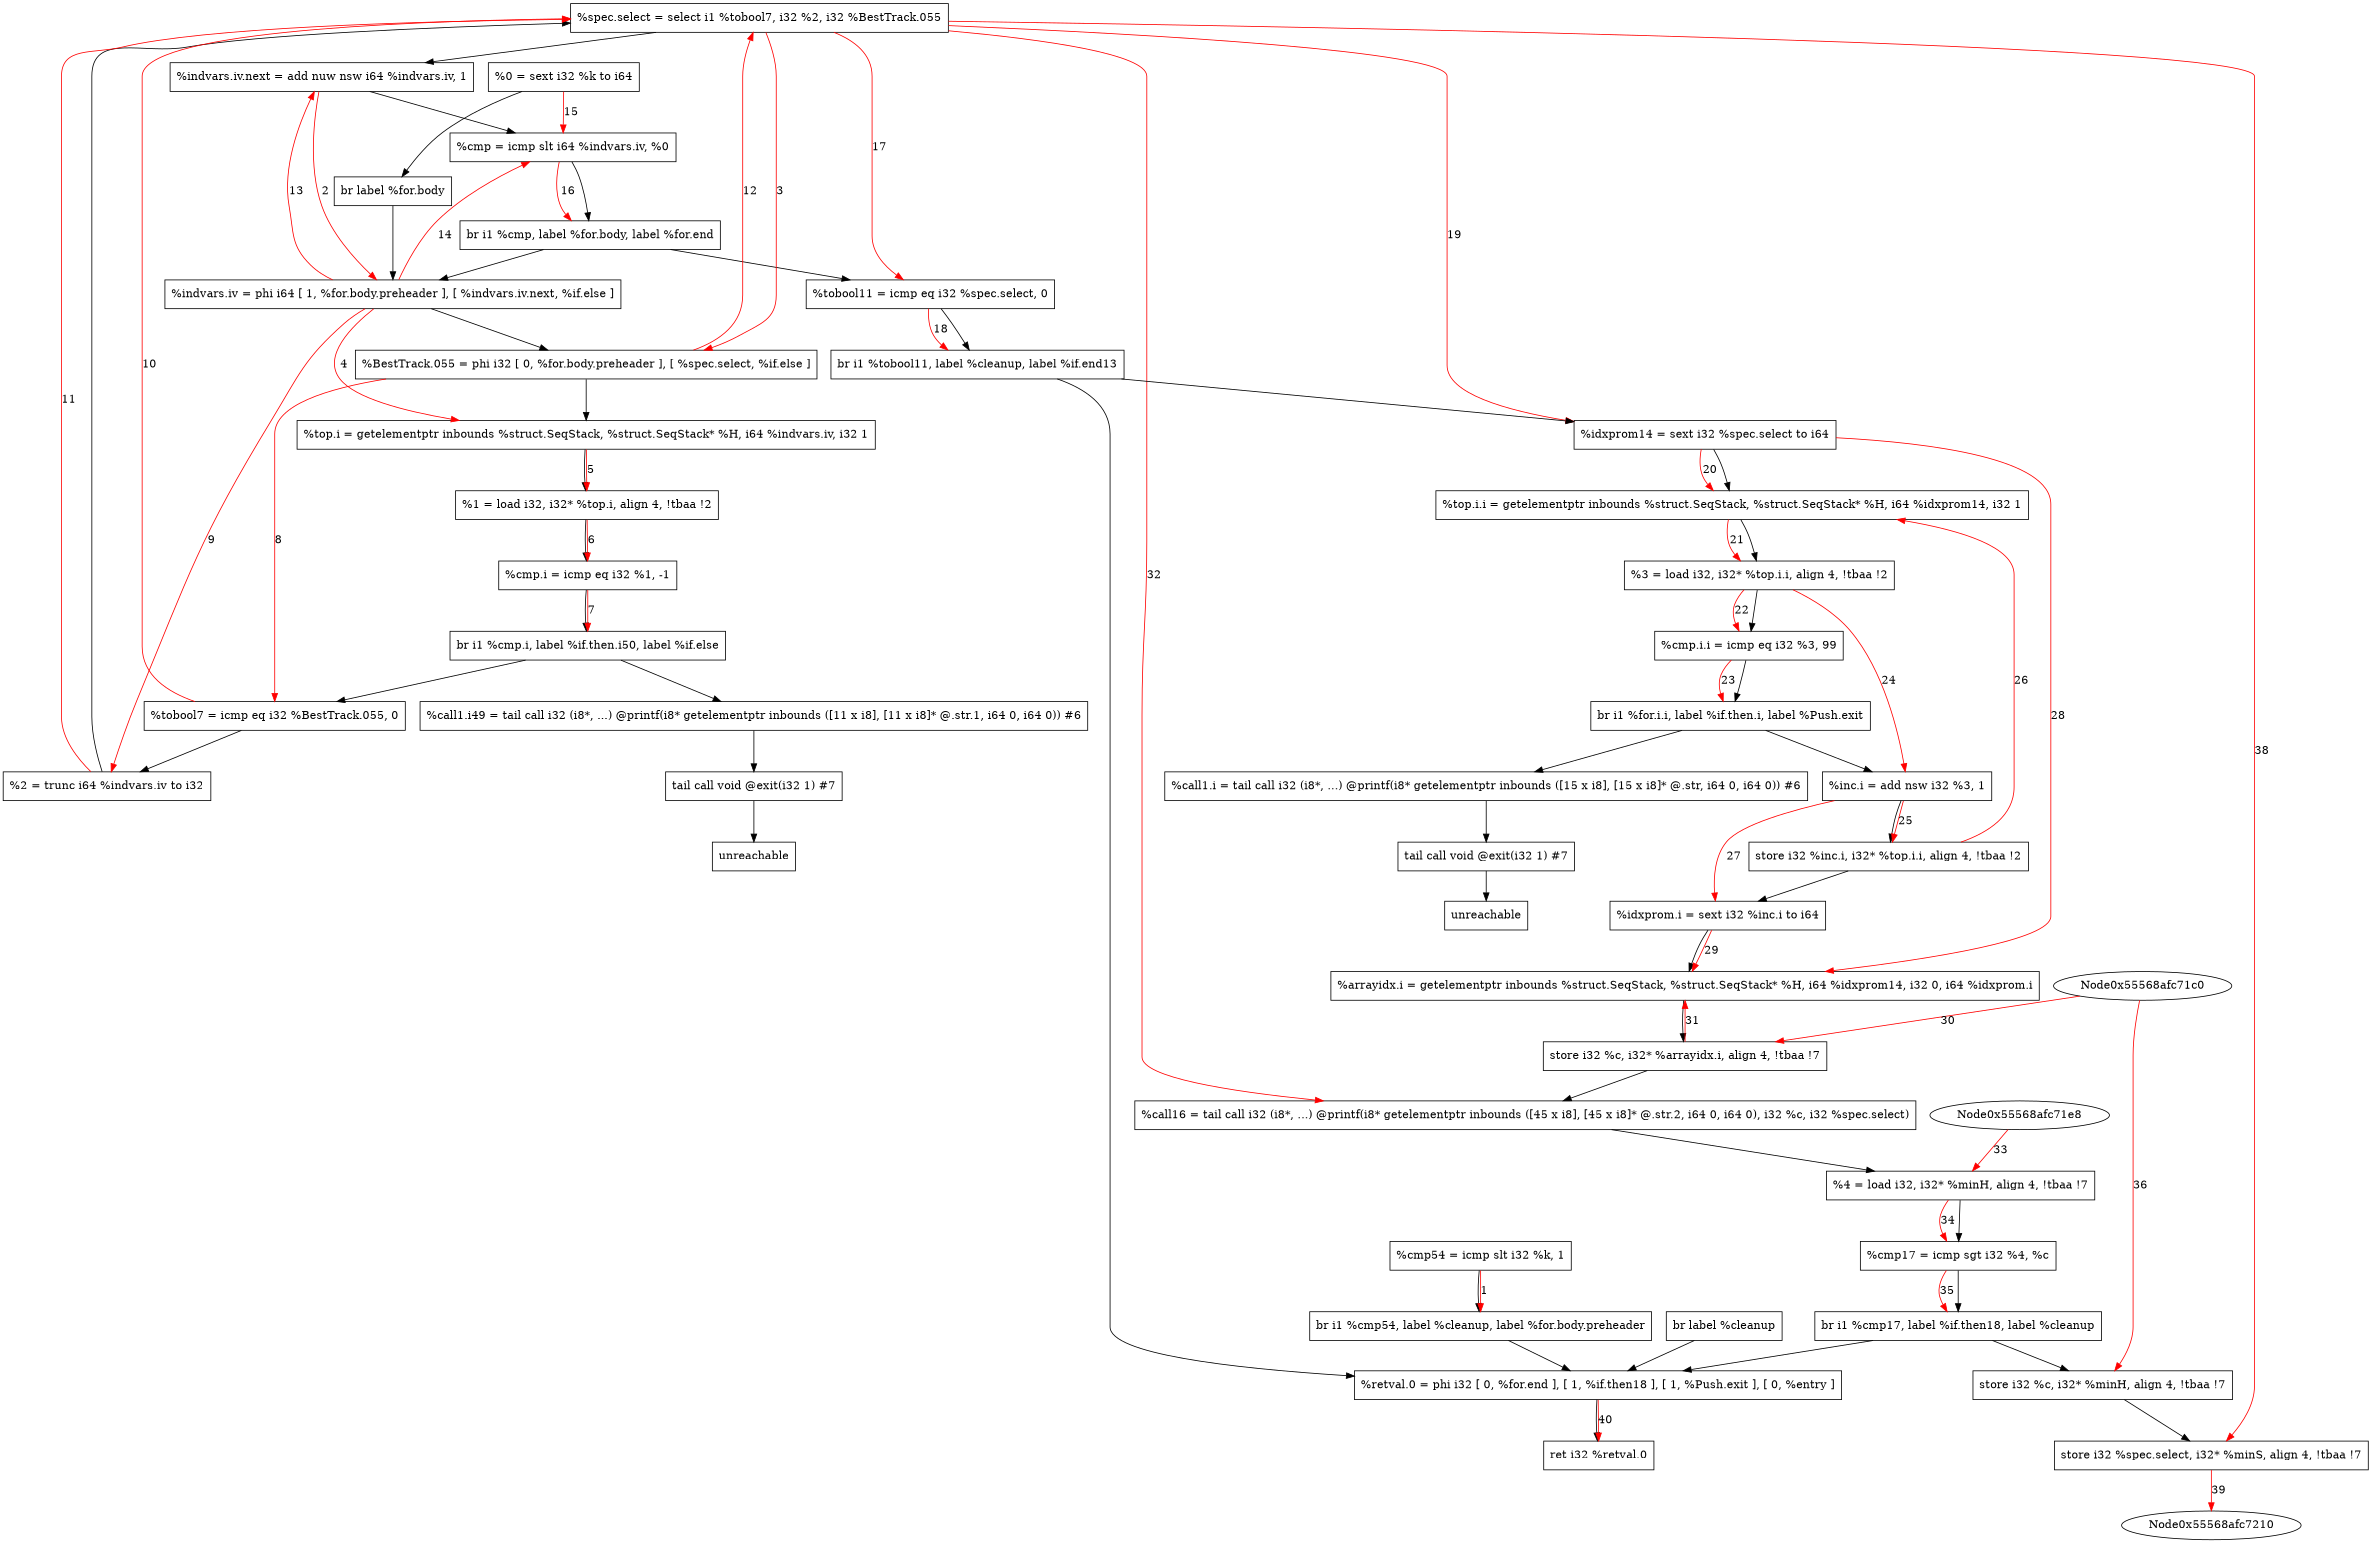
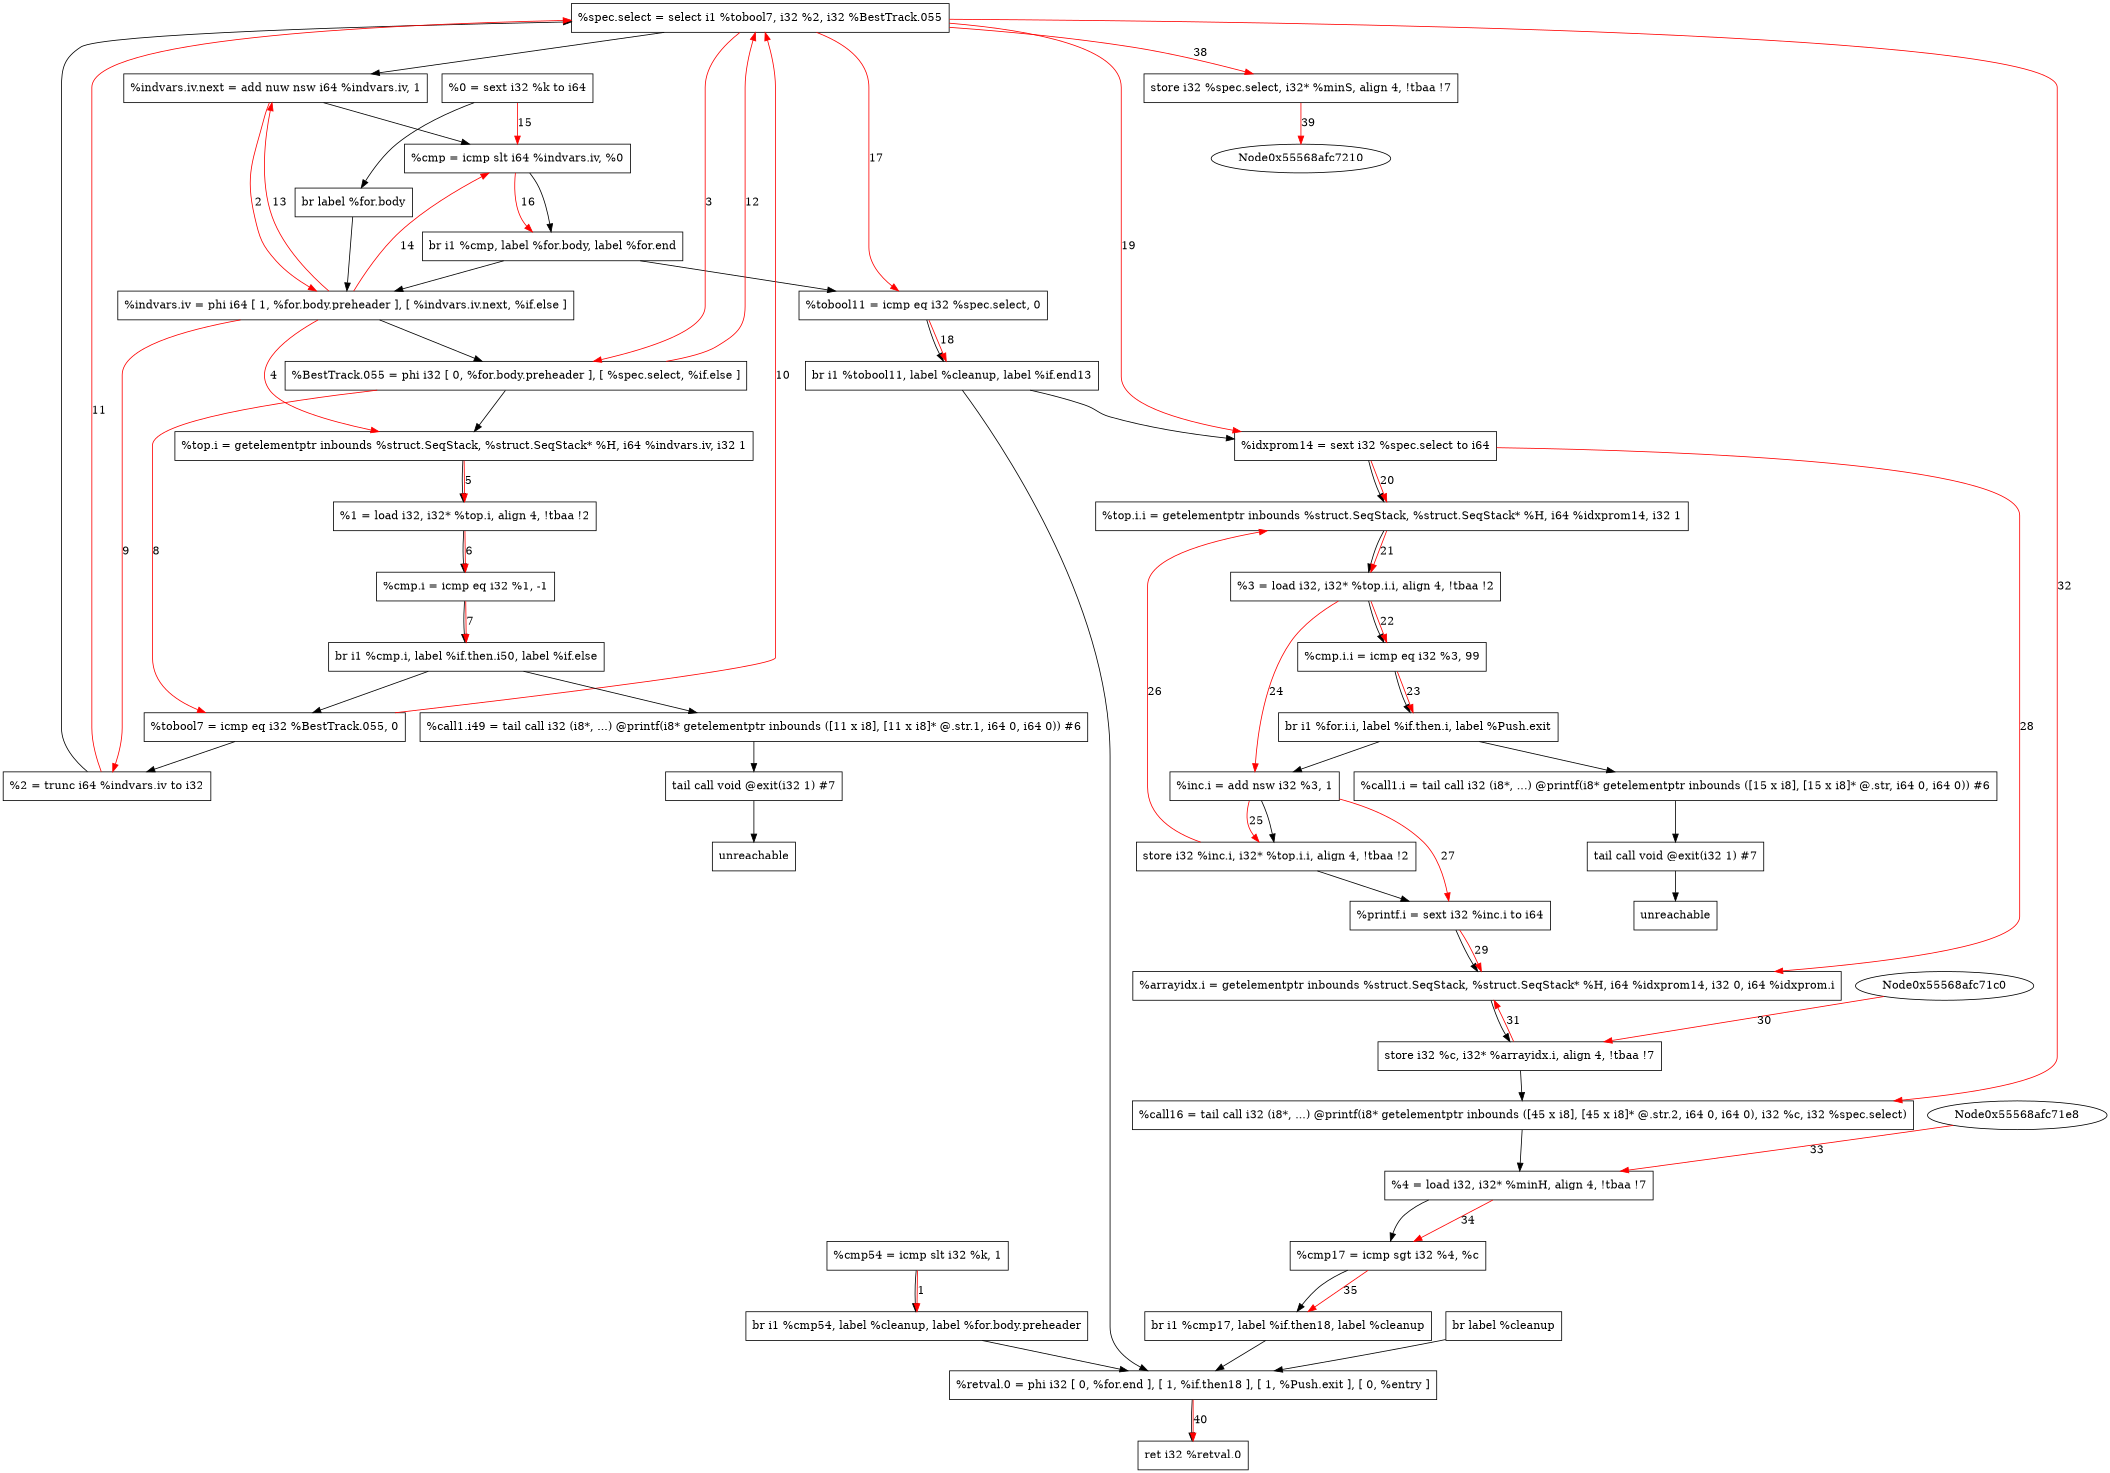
(1718, 916) -> (1450, 916)
(2103, 1385) -> none
